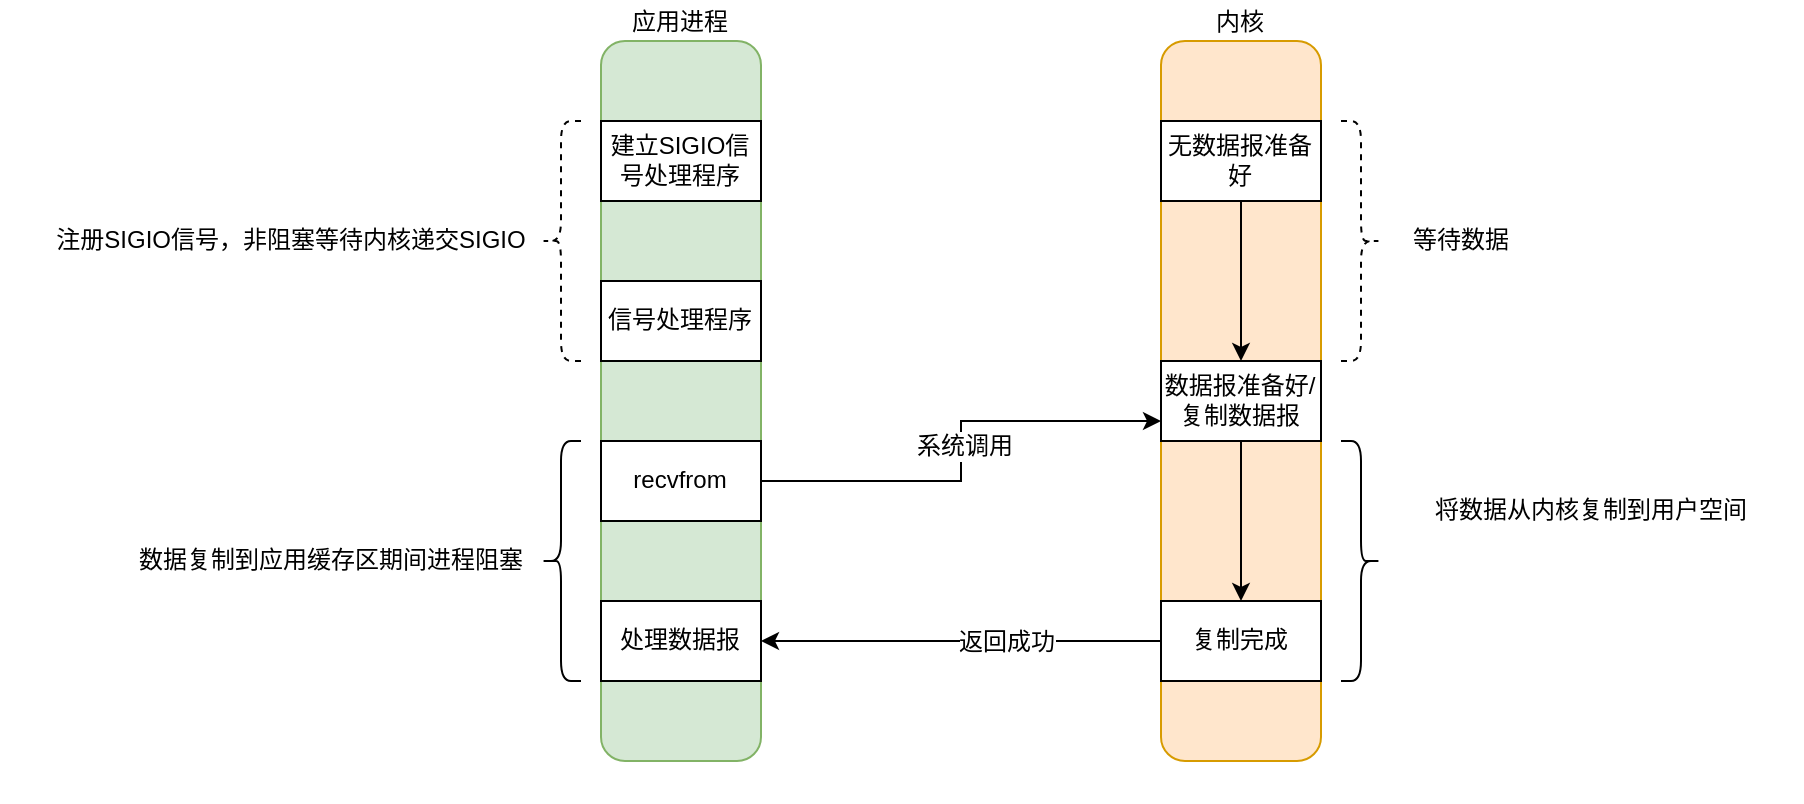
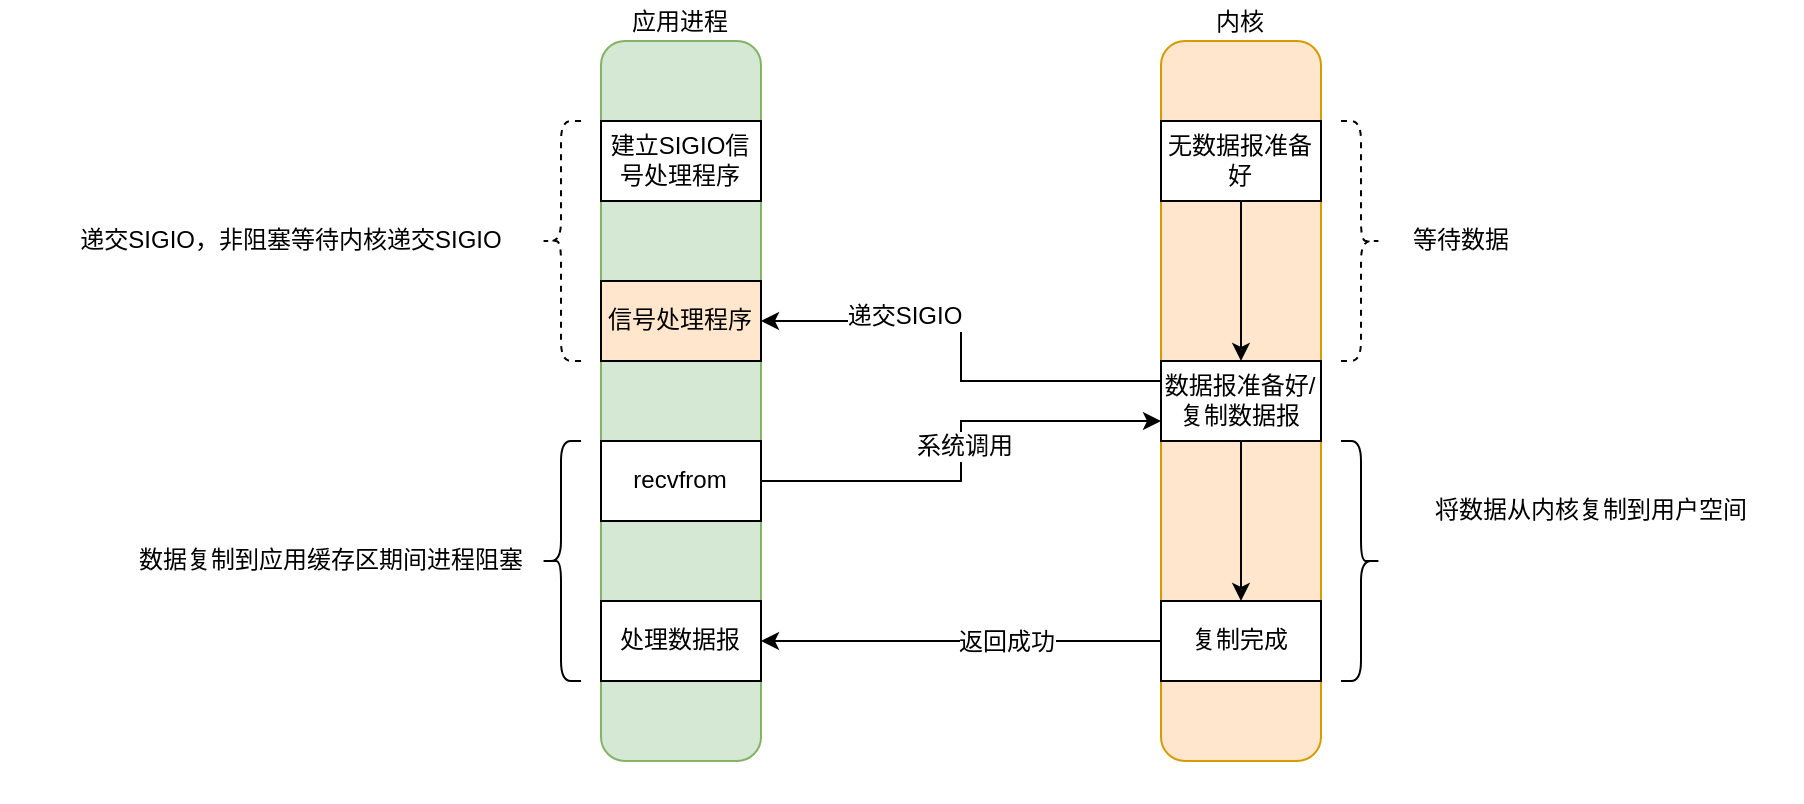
(292, 241) -> (292, 241)
(681, 321) -> (681, 321)
none -> (1036, 381)
